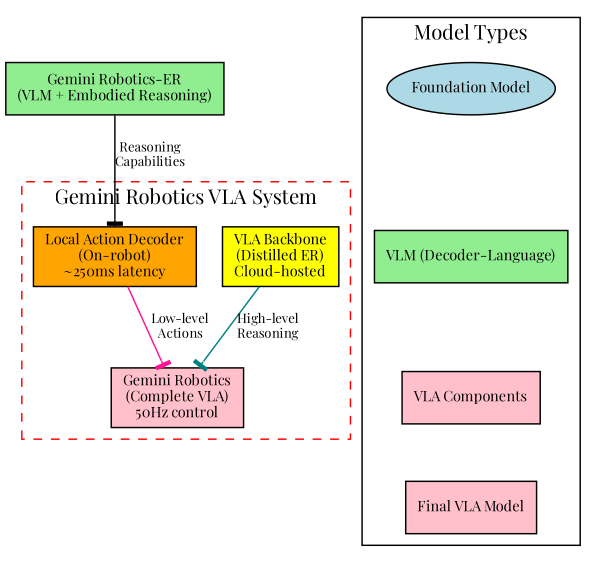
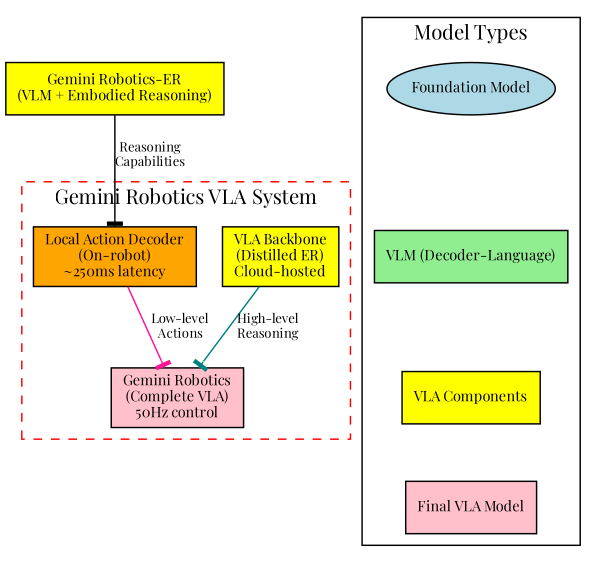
(115, 89) -> (115, 89)
(471, 398) -> (471, 398)
